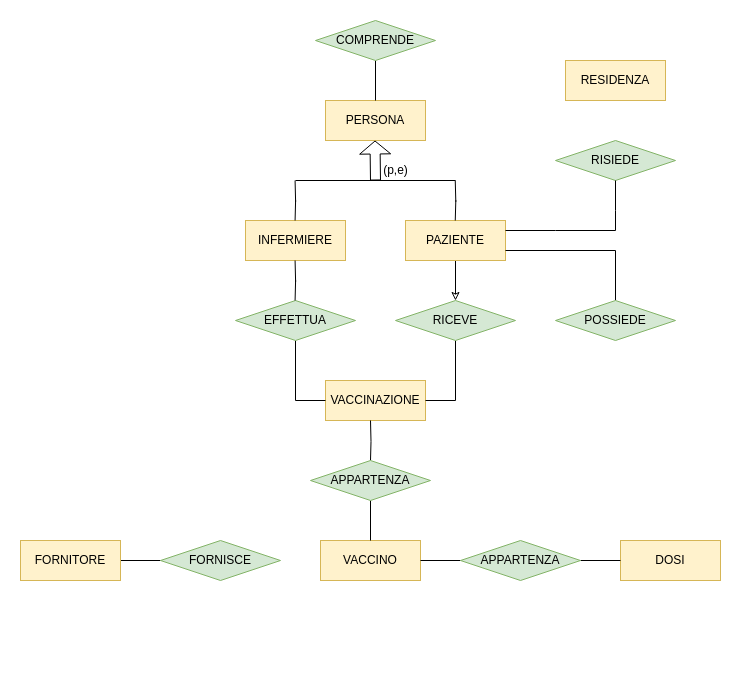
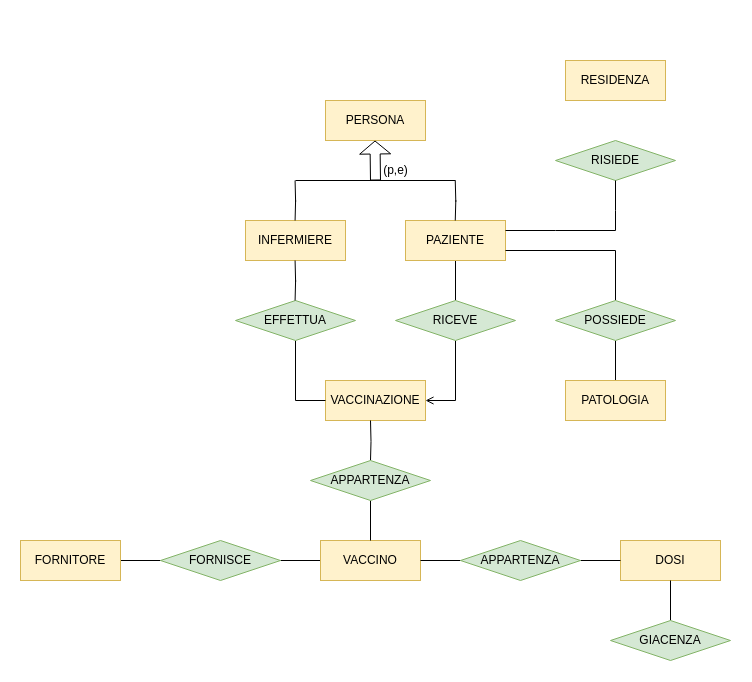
(376, 41) -> none
(376, 81) -> none
(456, 292) -> (456, 294)
none -> (616, 361)
(430, 401) -> (431, 401)
none -> (616, 401)
none -> (301, 561)
none -> (671, 601)
none -> (671, 641)
